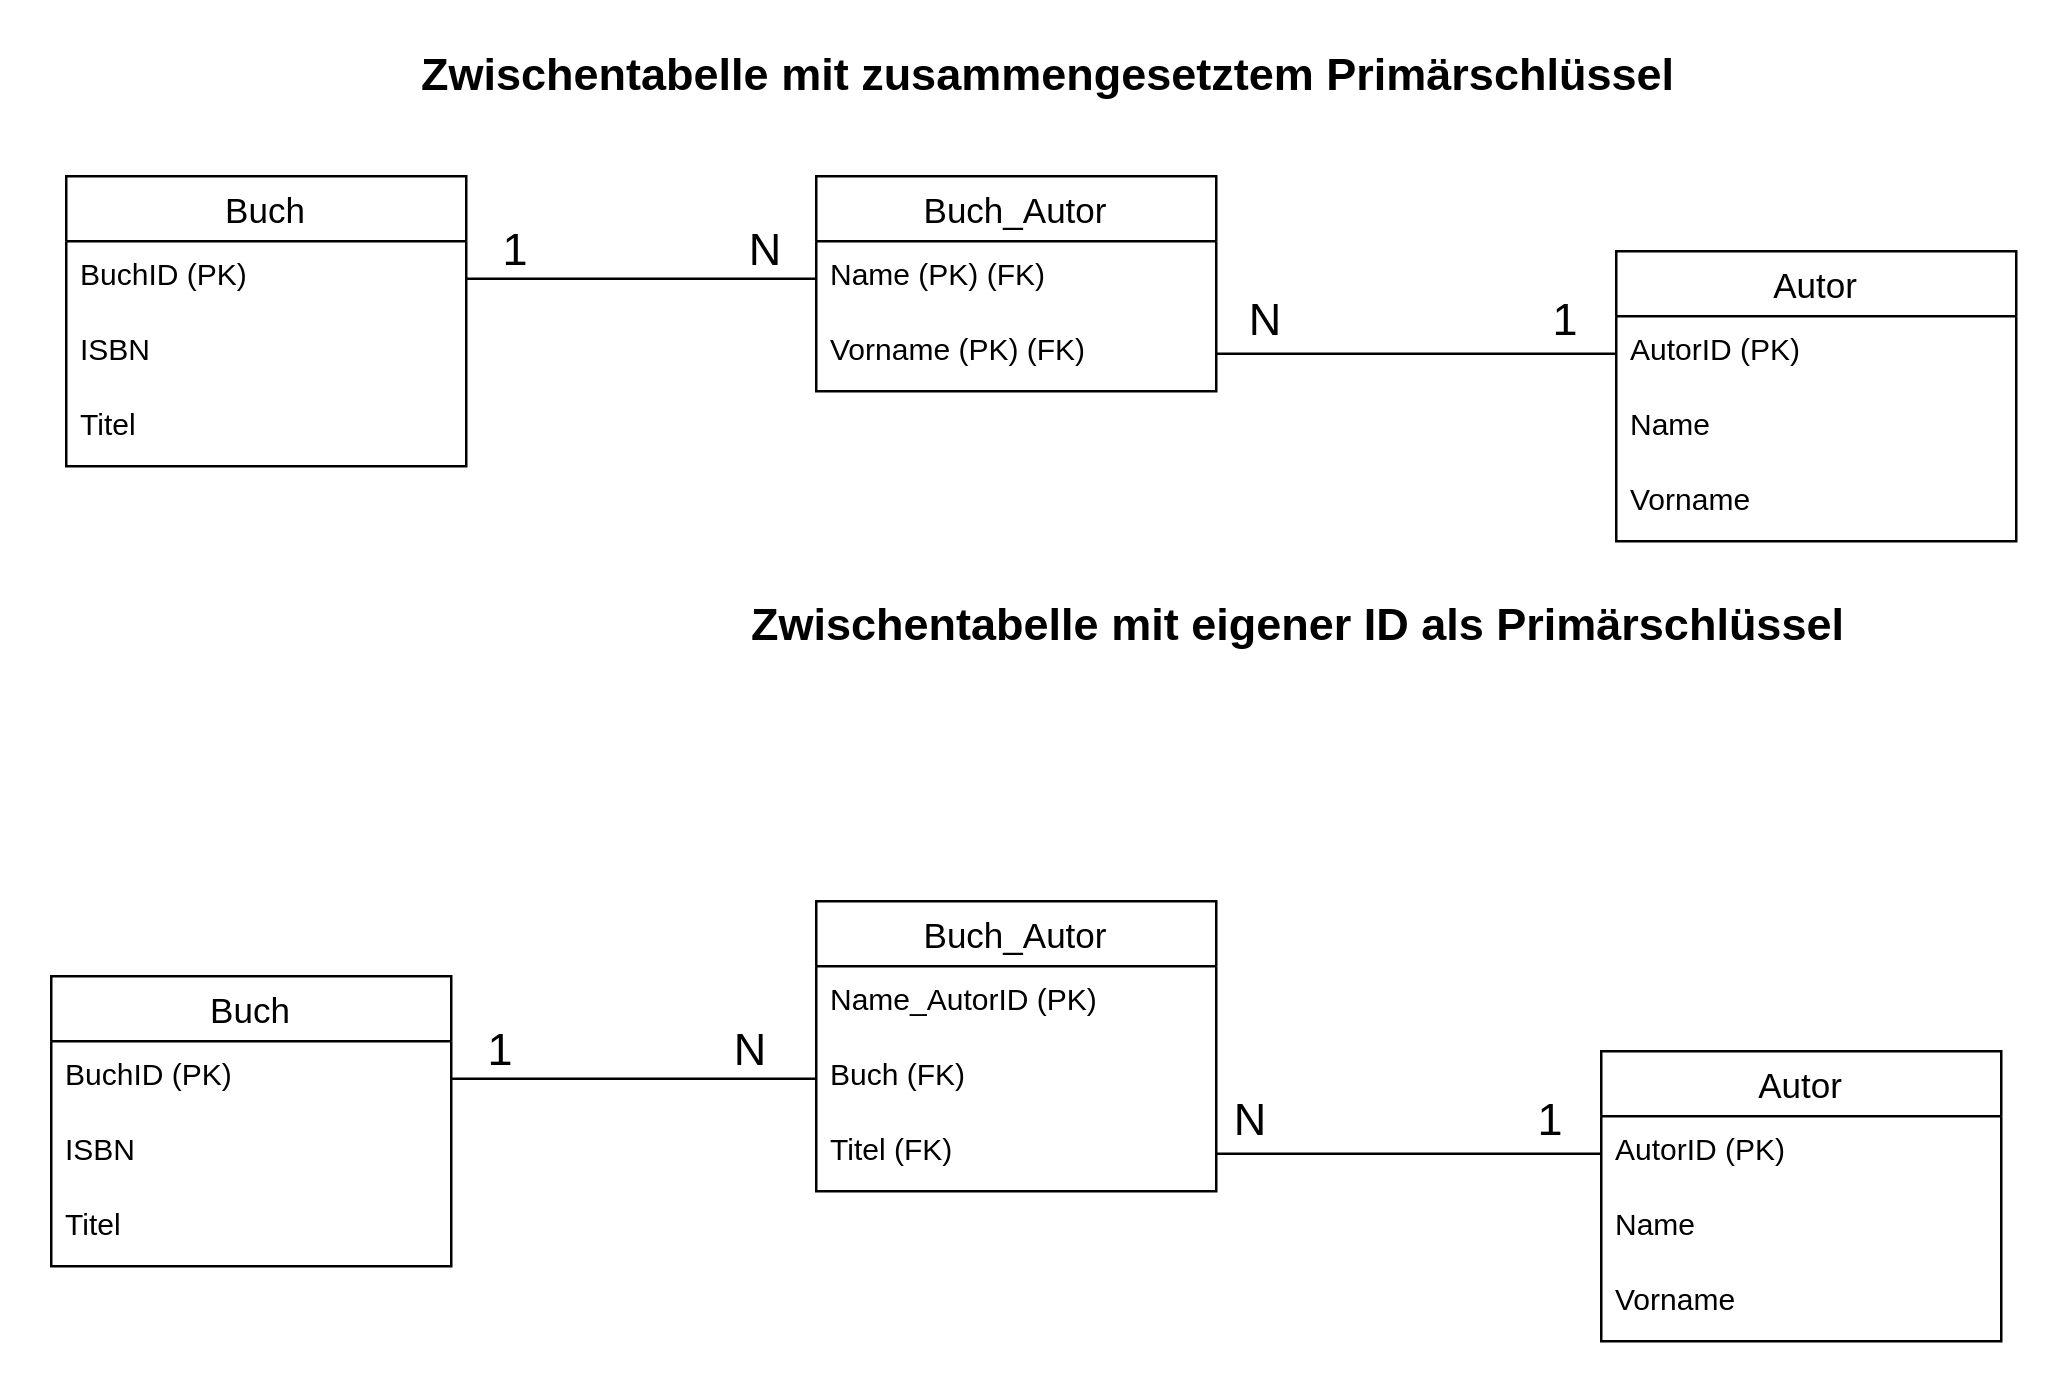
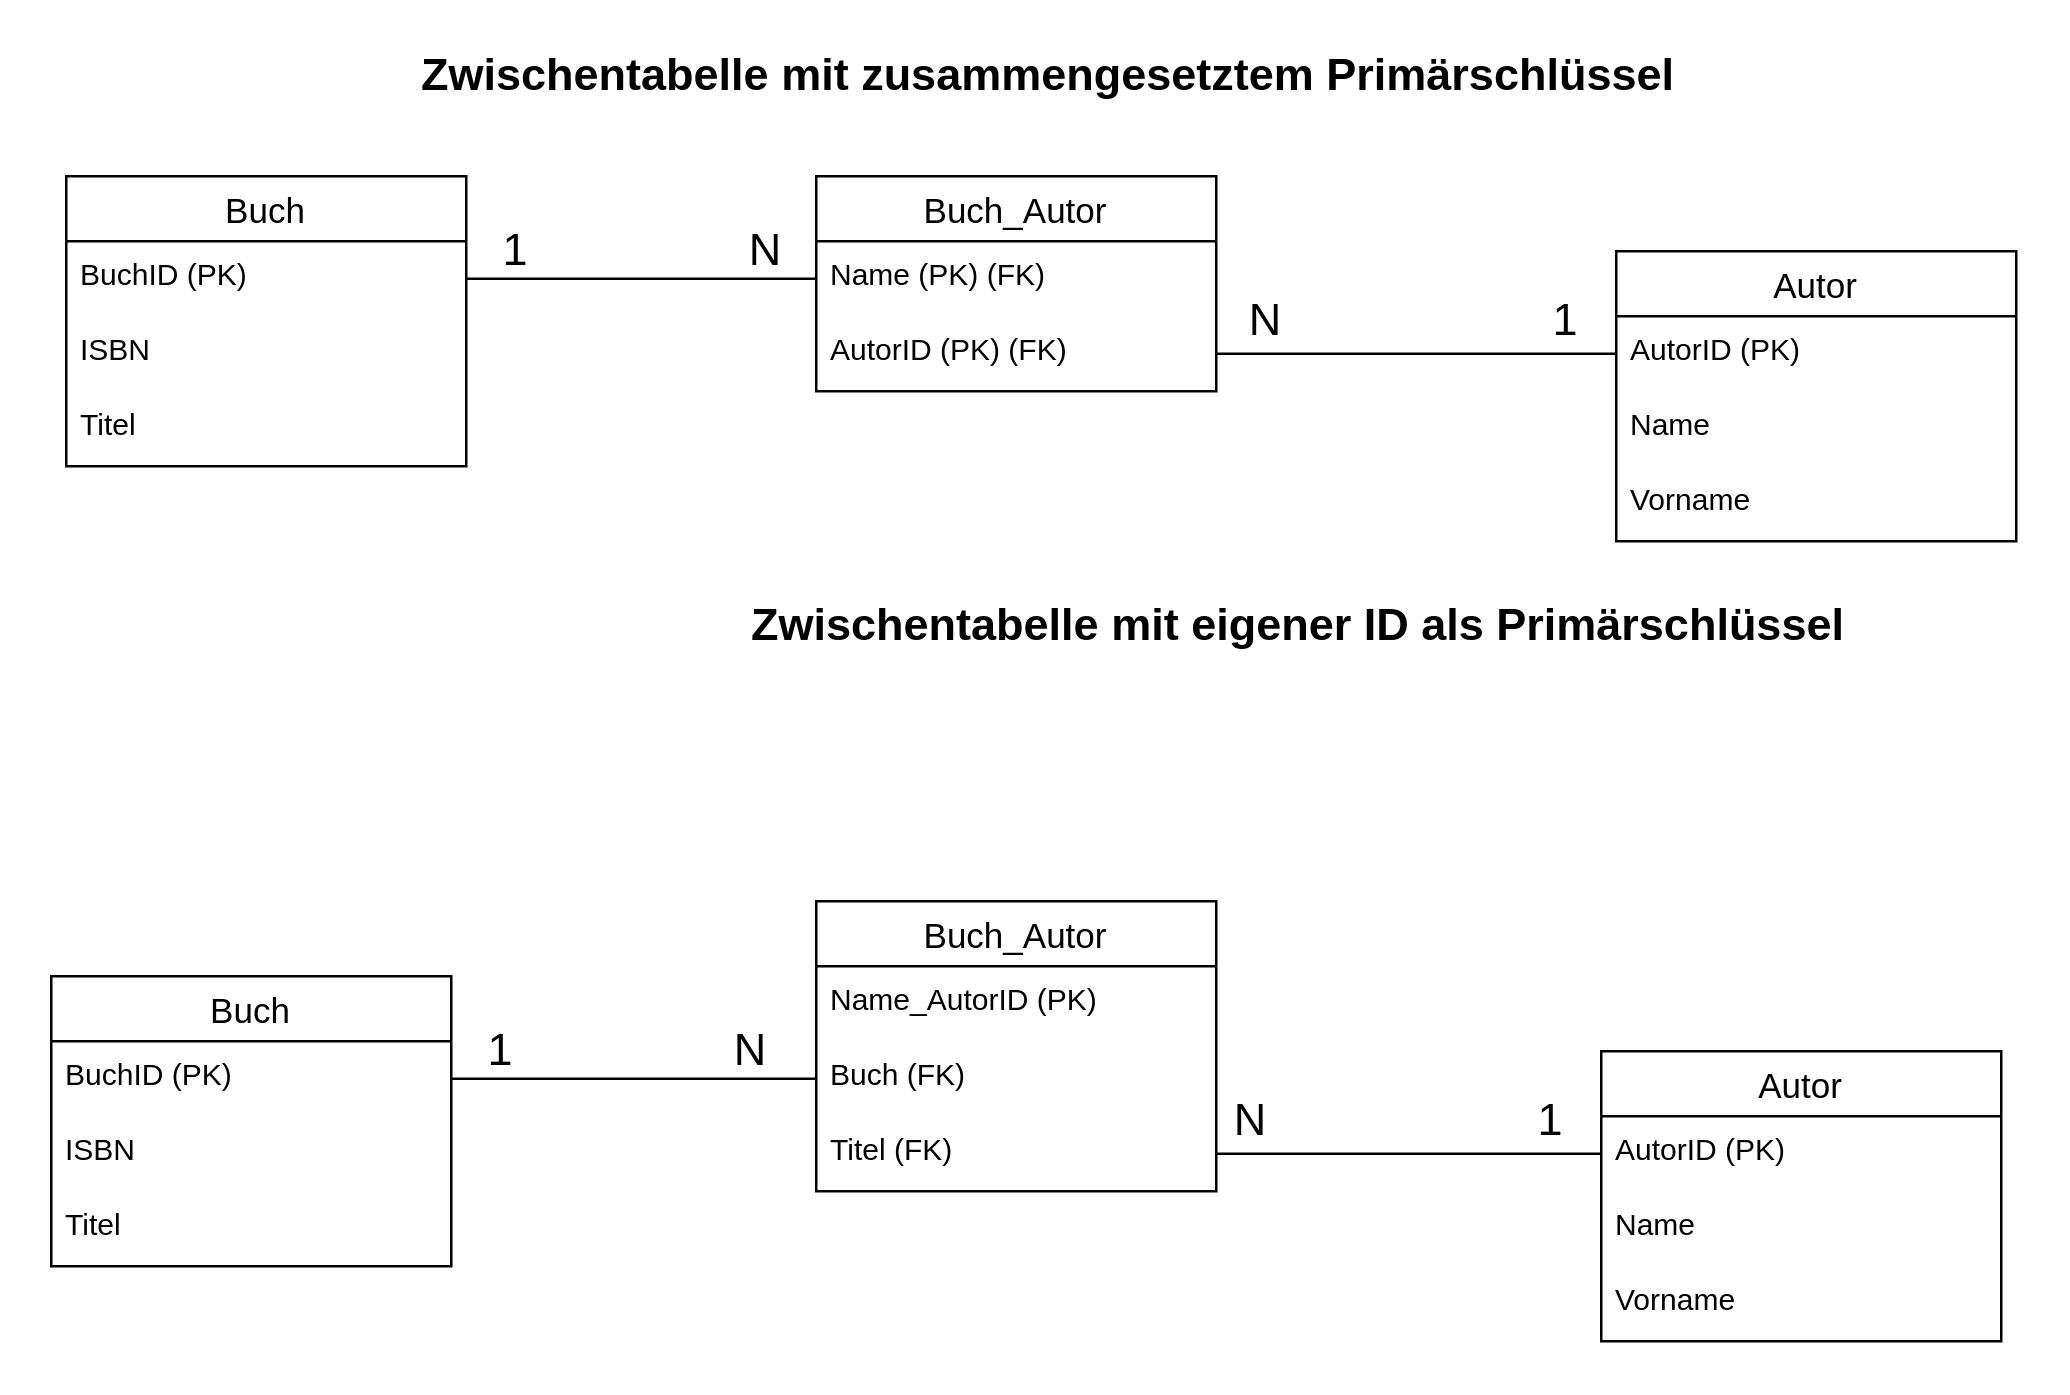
(965, 350) -> (965, 350)
